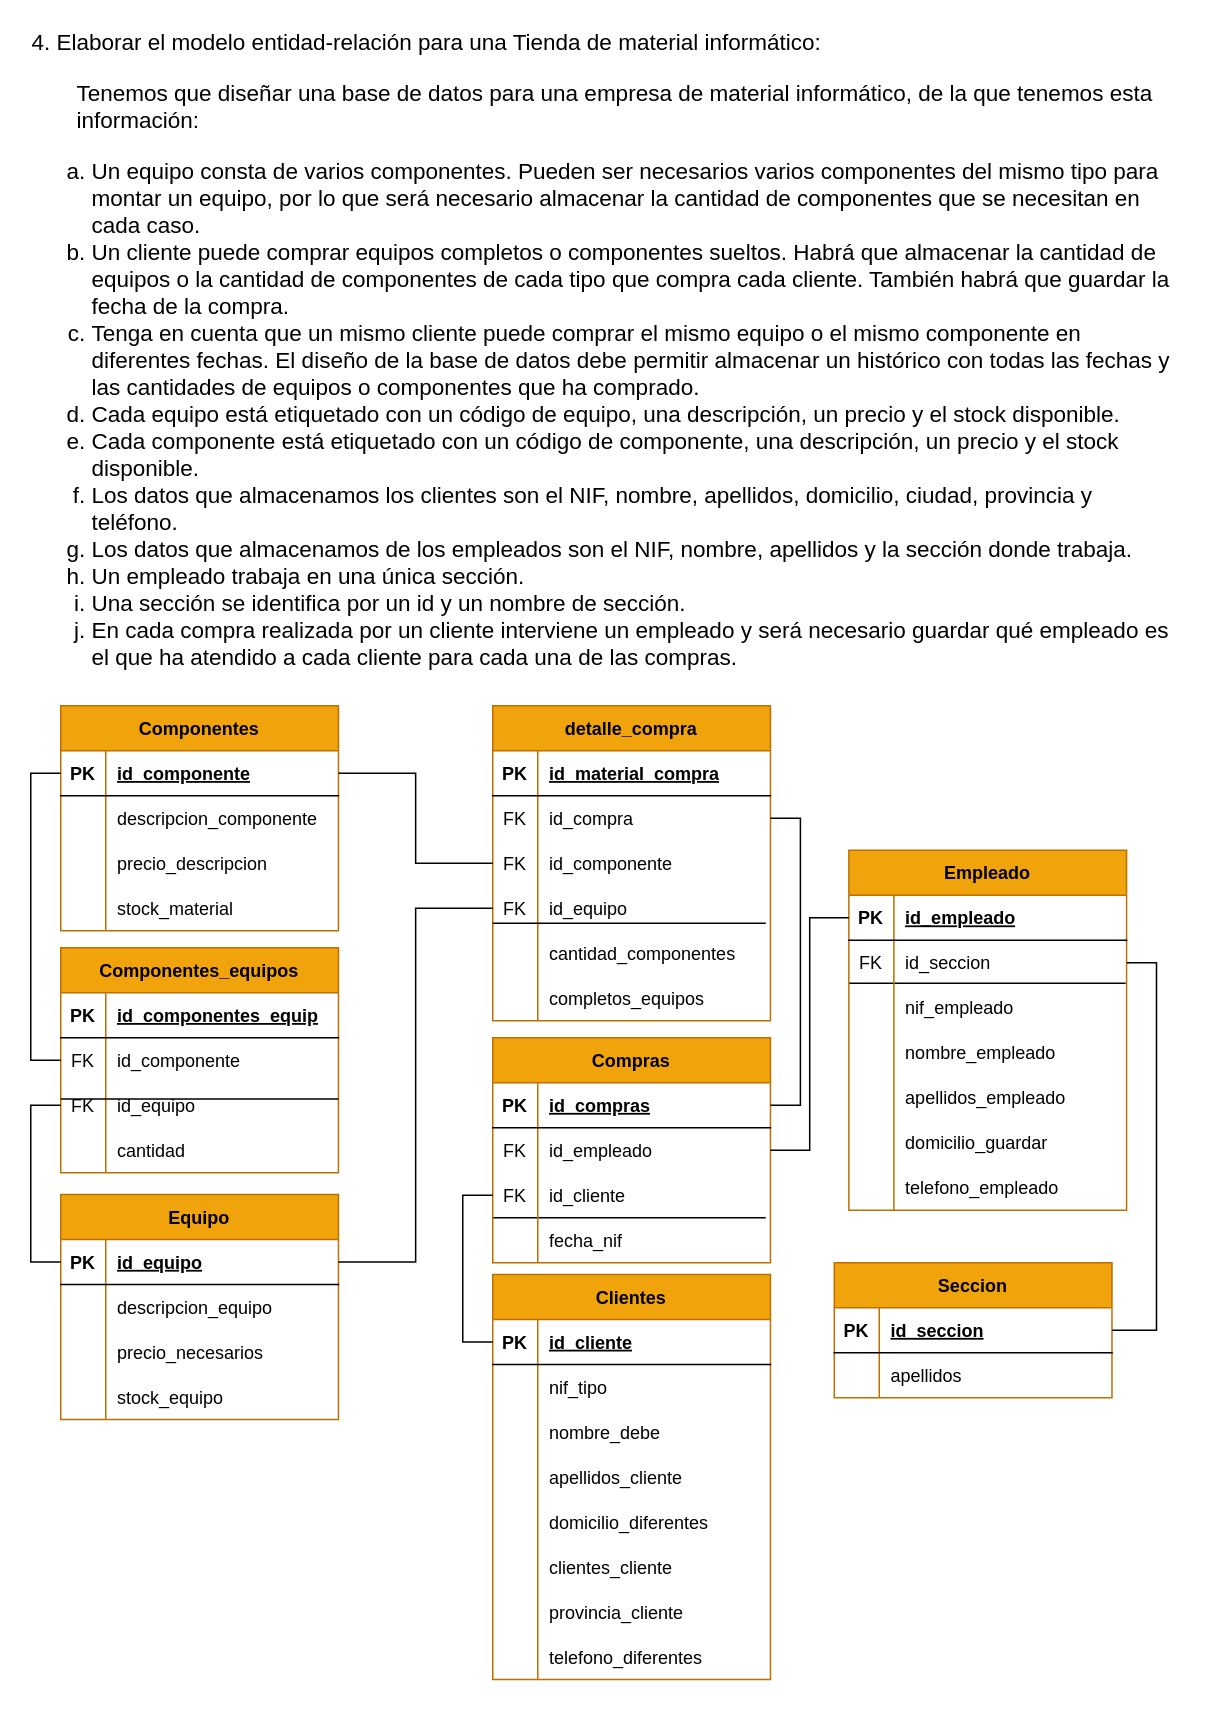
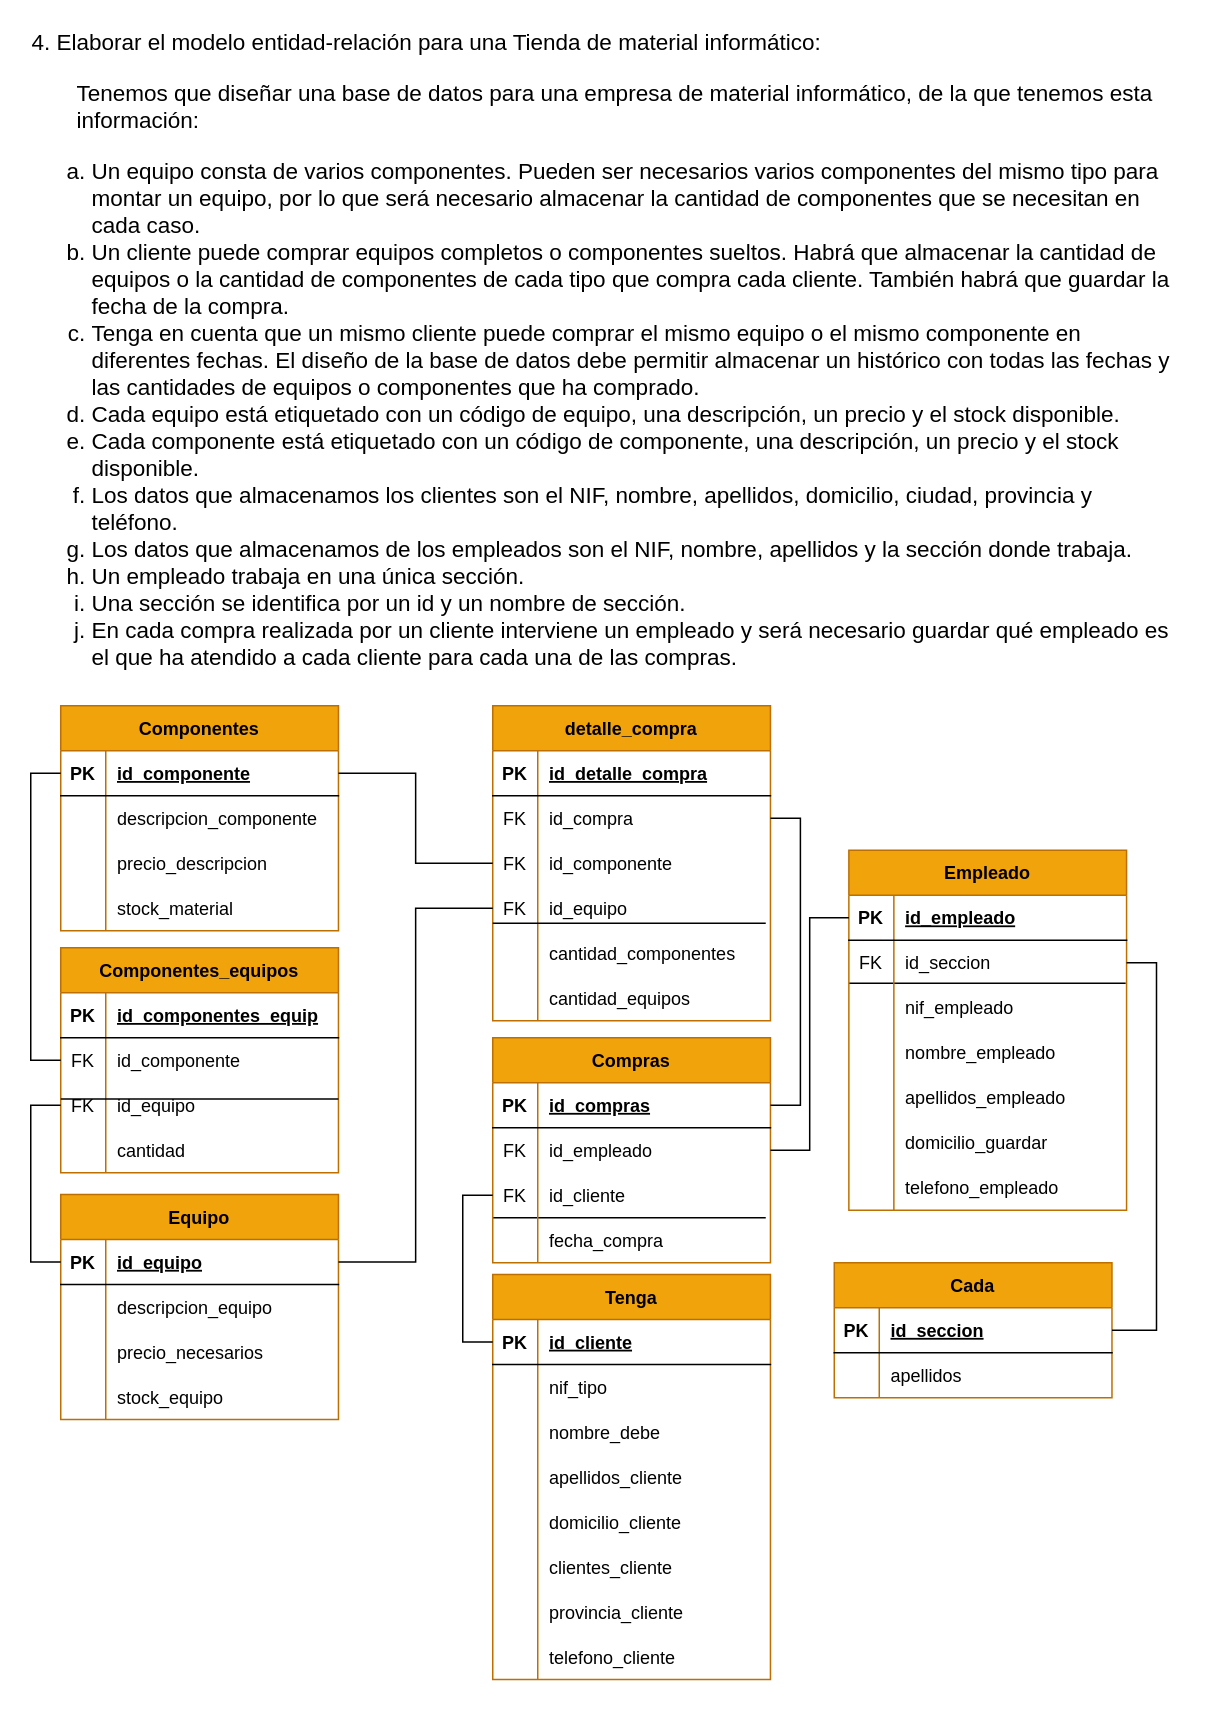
(633, 774) -> (628, 774)
(630, 999) -> (625, 999)
(592, 1241) -> (609, 1241)
(972, 1286) -> (972, 1286)
(631, 1298) -> (631, 1298)
(638, 1523) -> (621, 1523)
(640, 1658) -> (623, 1658)
